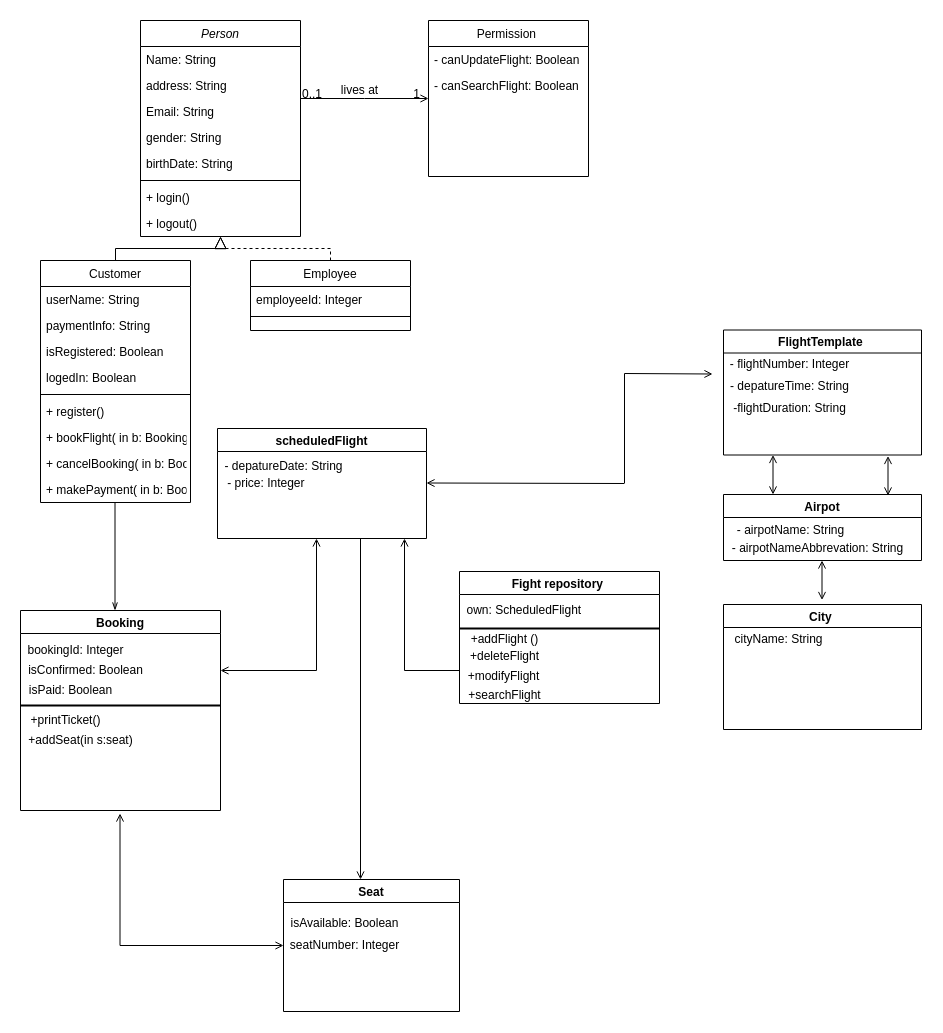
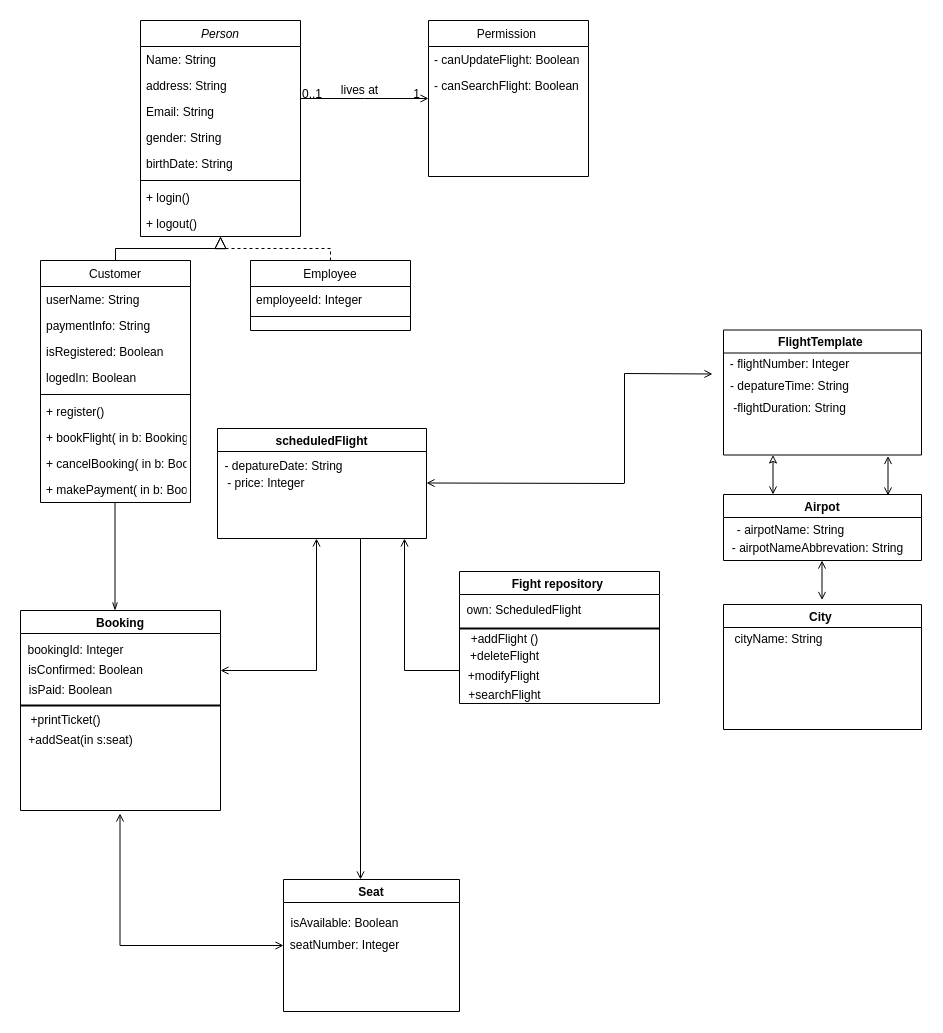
(773, 461) -> (773, 463)
